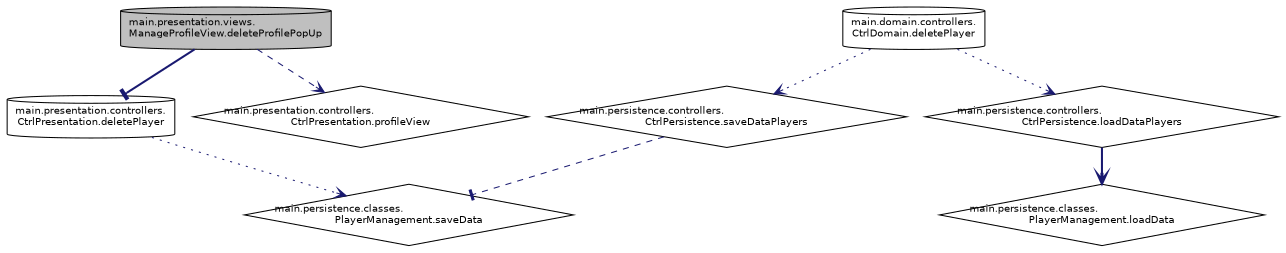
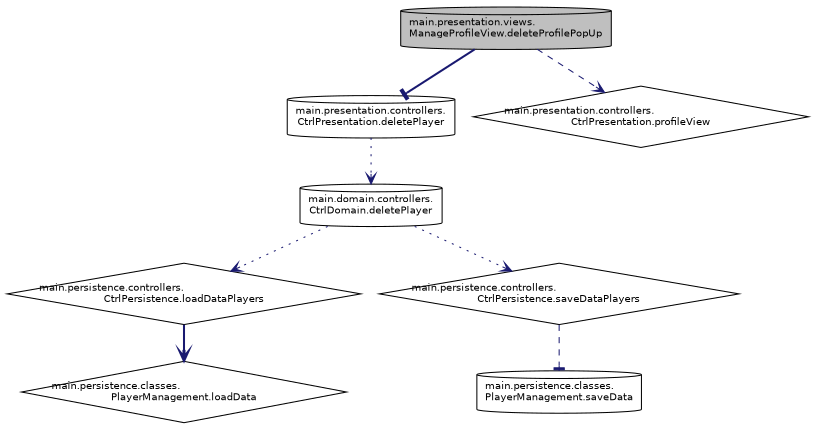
(244, 166) -> (371, 156)
(409, 215) -> (559, 392)
